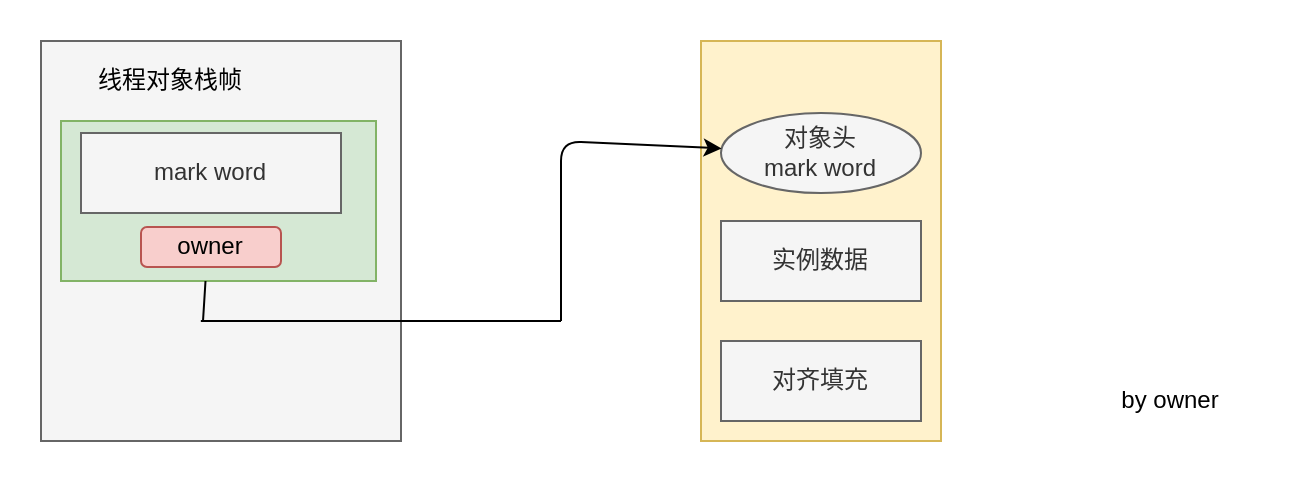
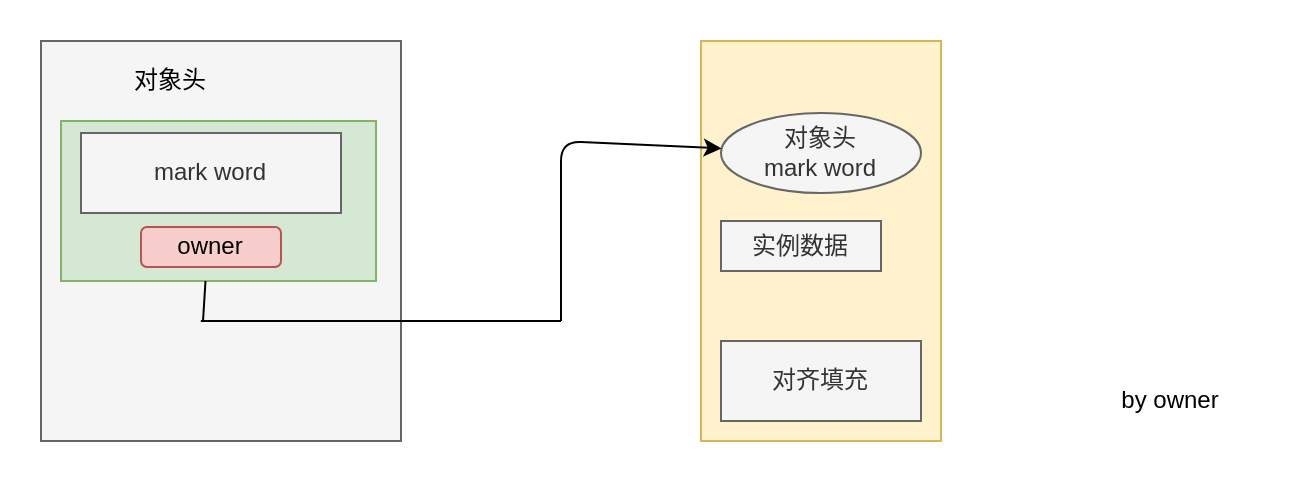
(171, 81) -> (171, 81)
(821, 261) -> (801, 246)
